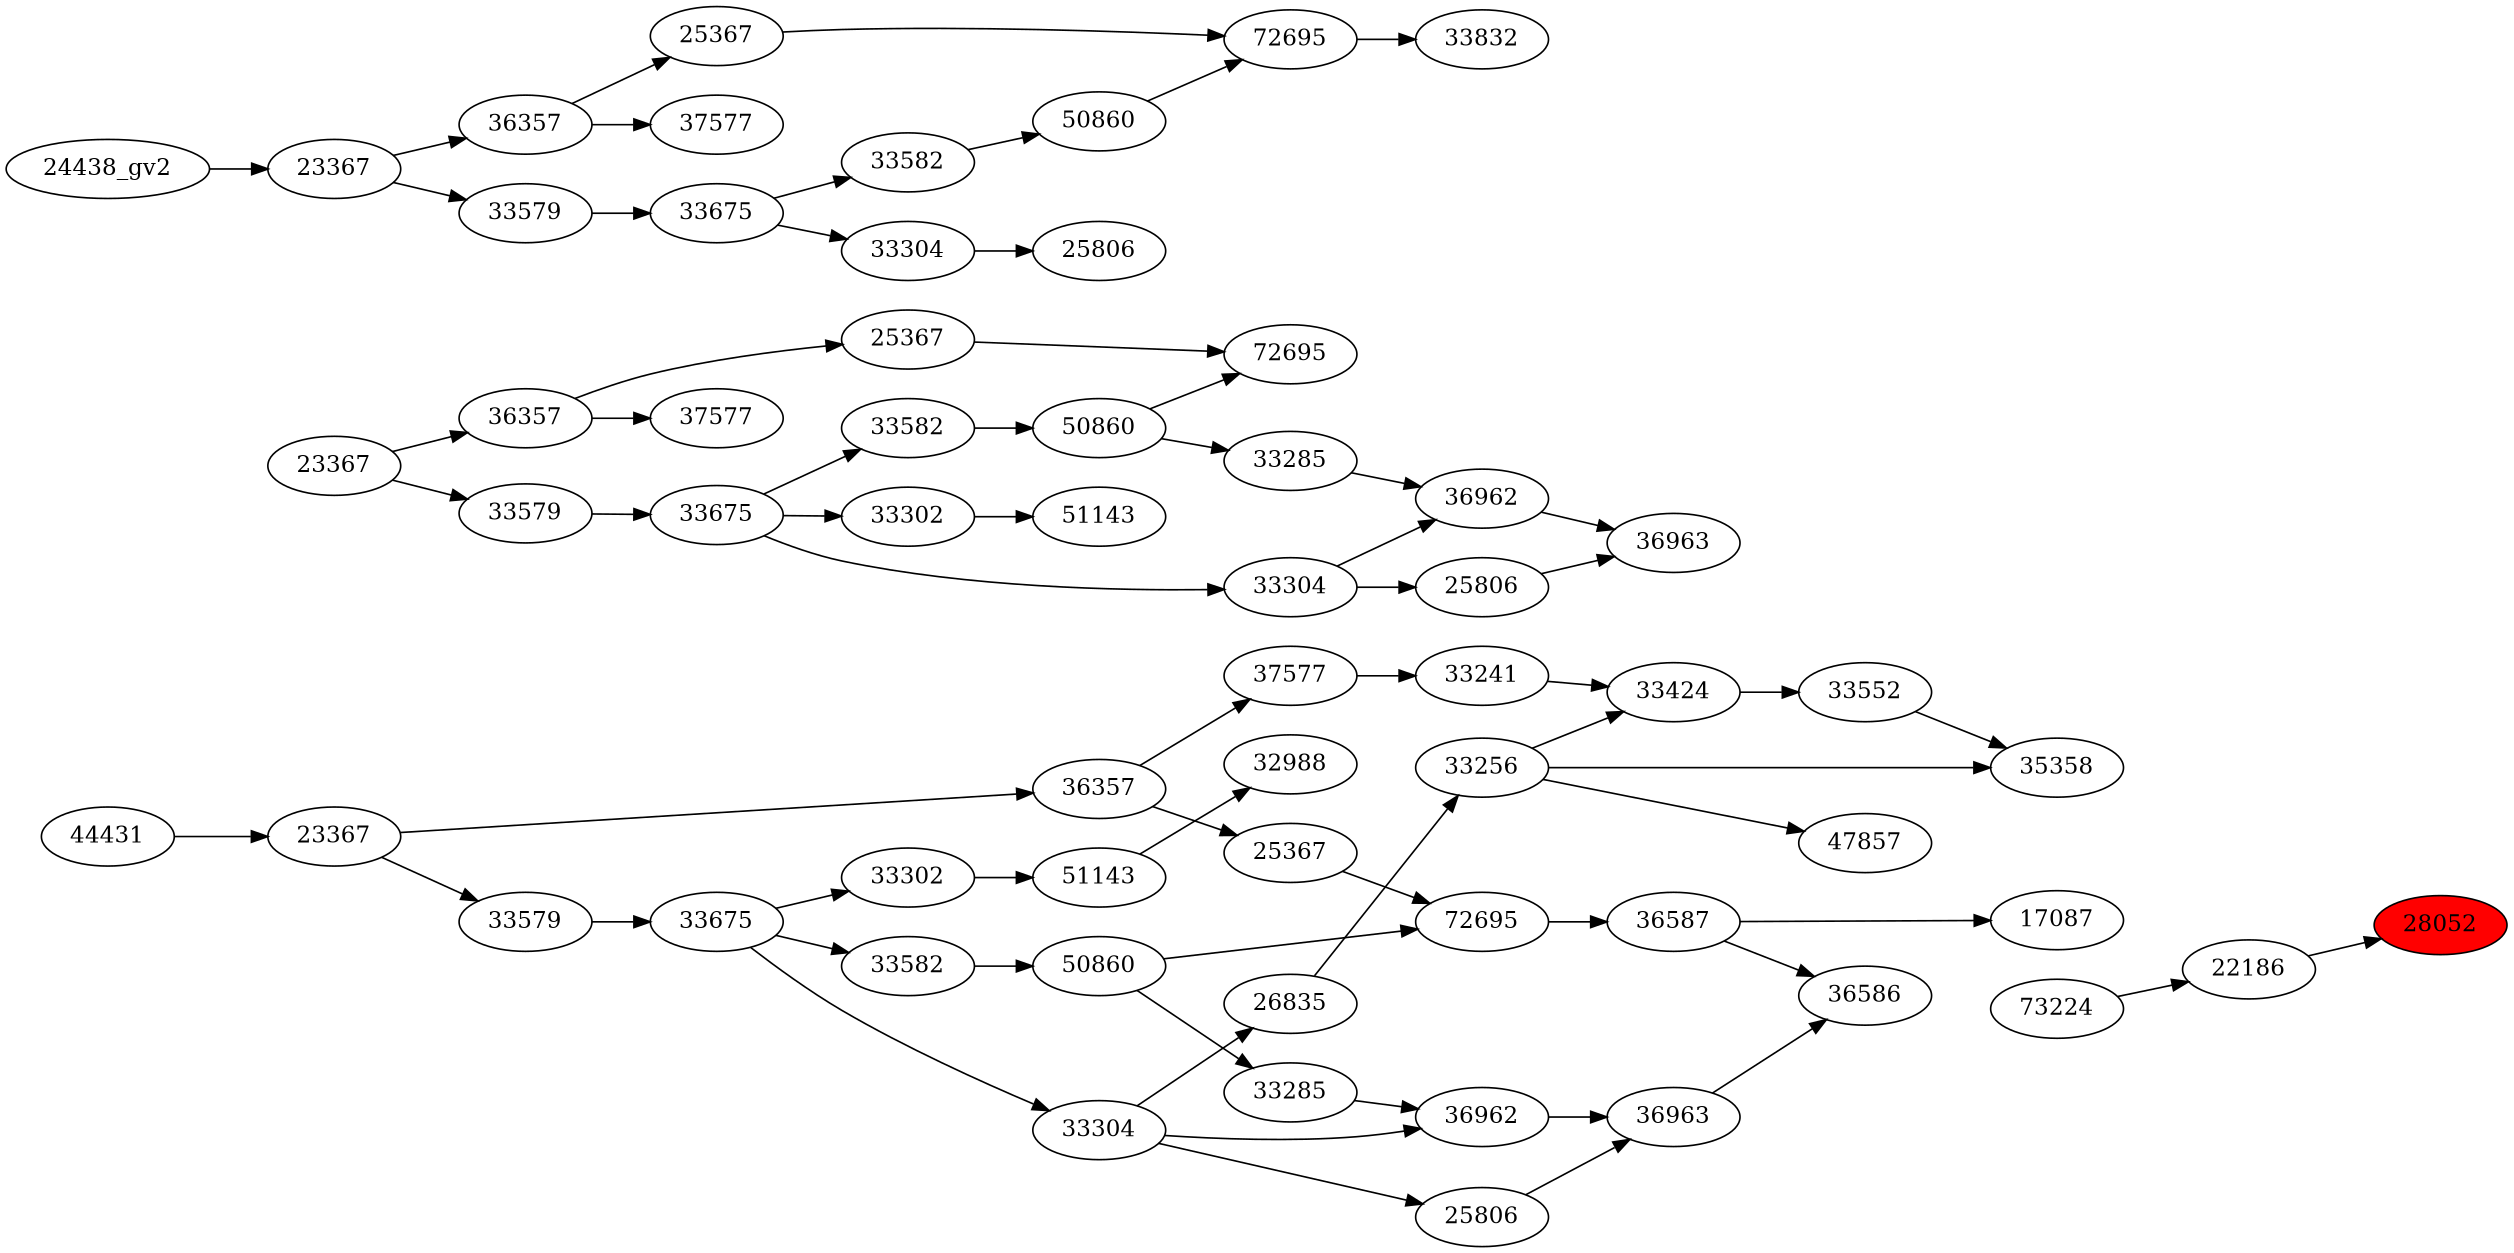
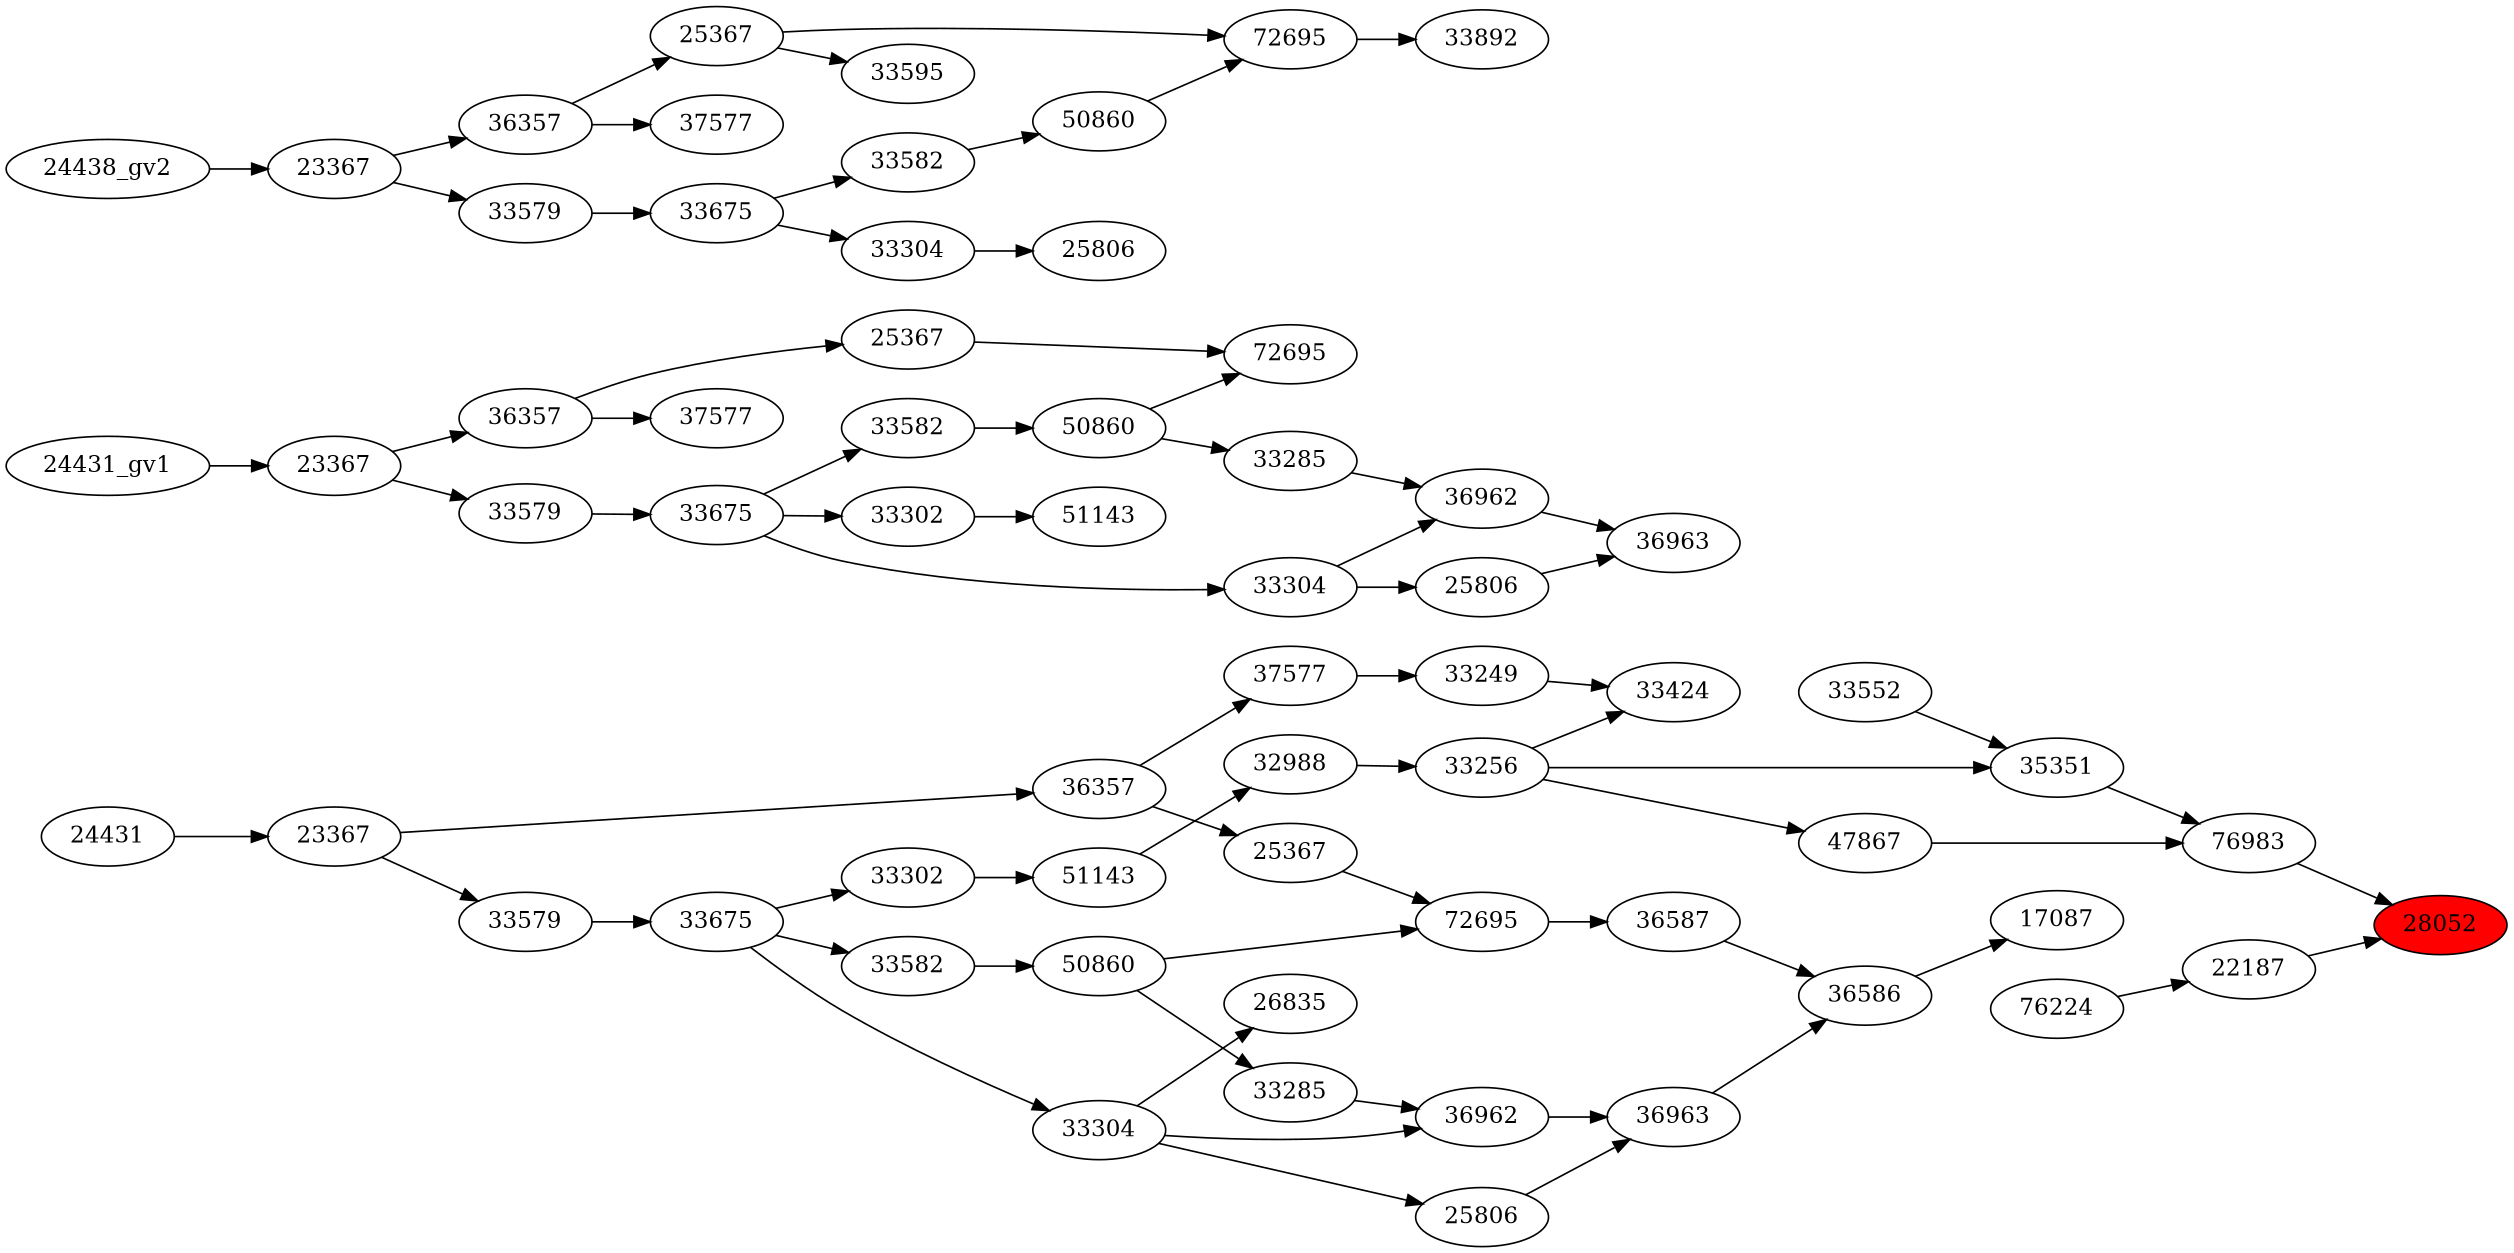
(1482, 39) -> (1482, 39)
none -> (908, 74)
none -> (108, 466)
(1482, 676) -> (1482, 676)
(1761, 692) -> none
(2057, 768) -> (2057, 768)
(108, 837) -> (108, 837)
(1865, 843) -> (1865, 843)
none -> (2249, 843)
(1378, 897) -> (1378, 766)
(1857, 921) -> (1953, 961)
(2249, 969) -> (2249, 969)
(2057, 1009) -> (2057, 1009)
